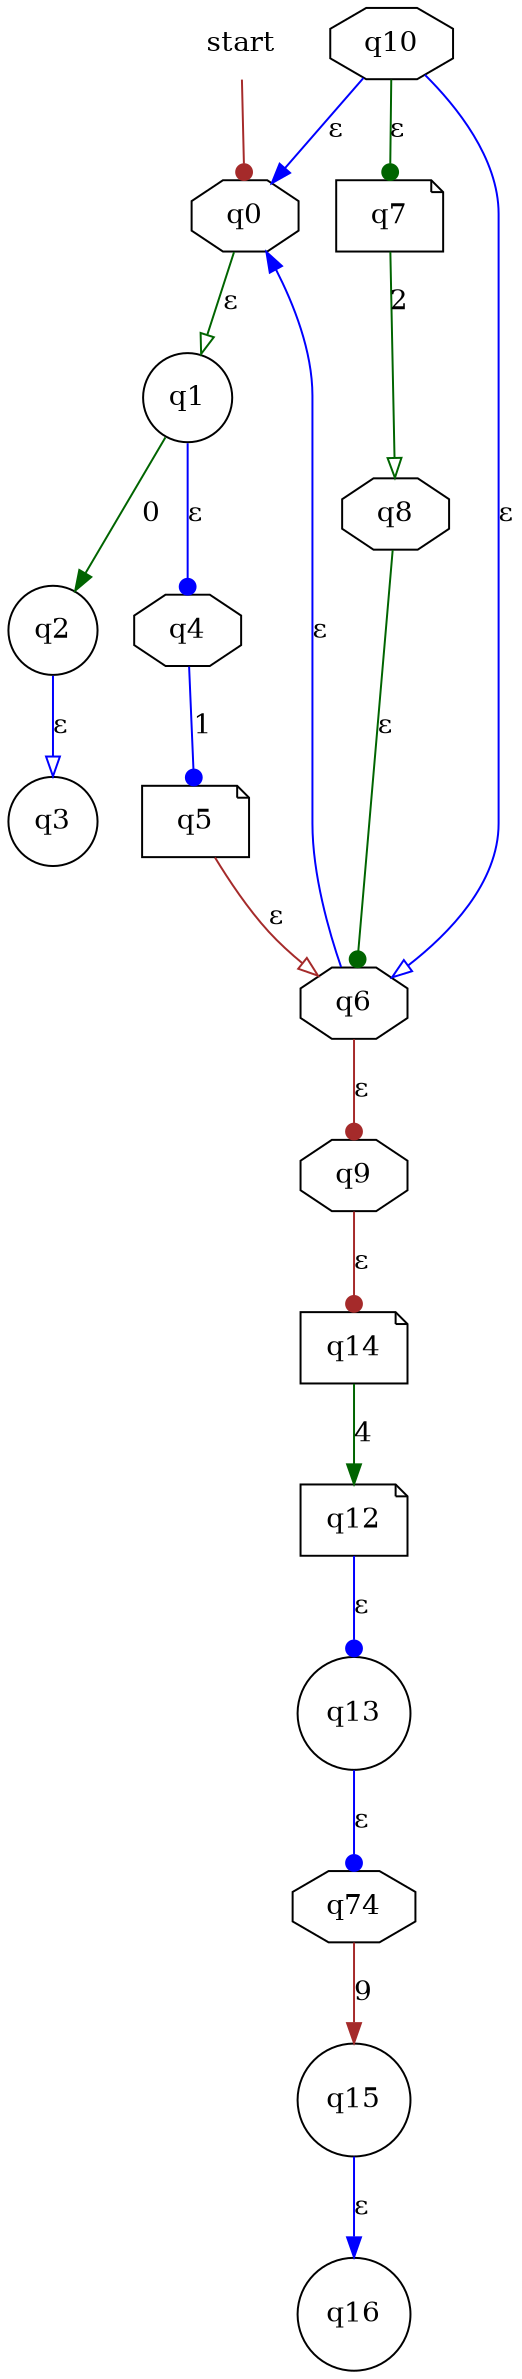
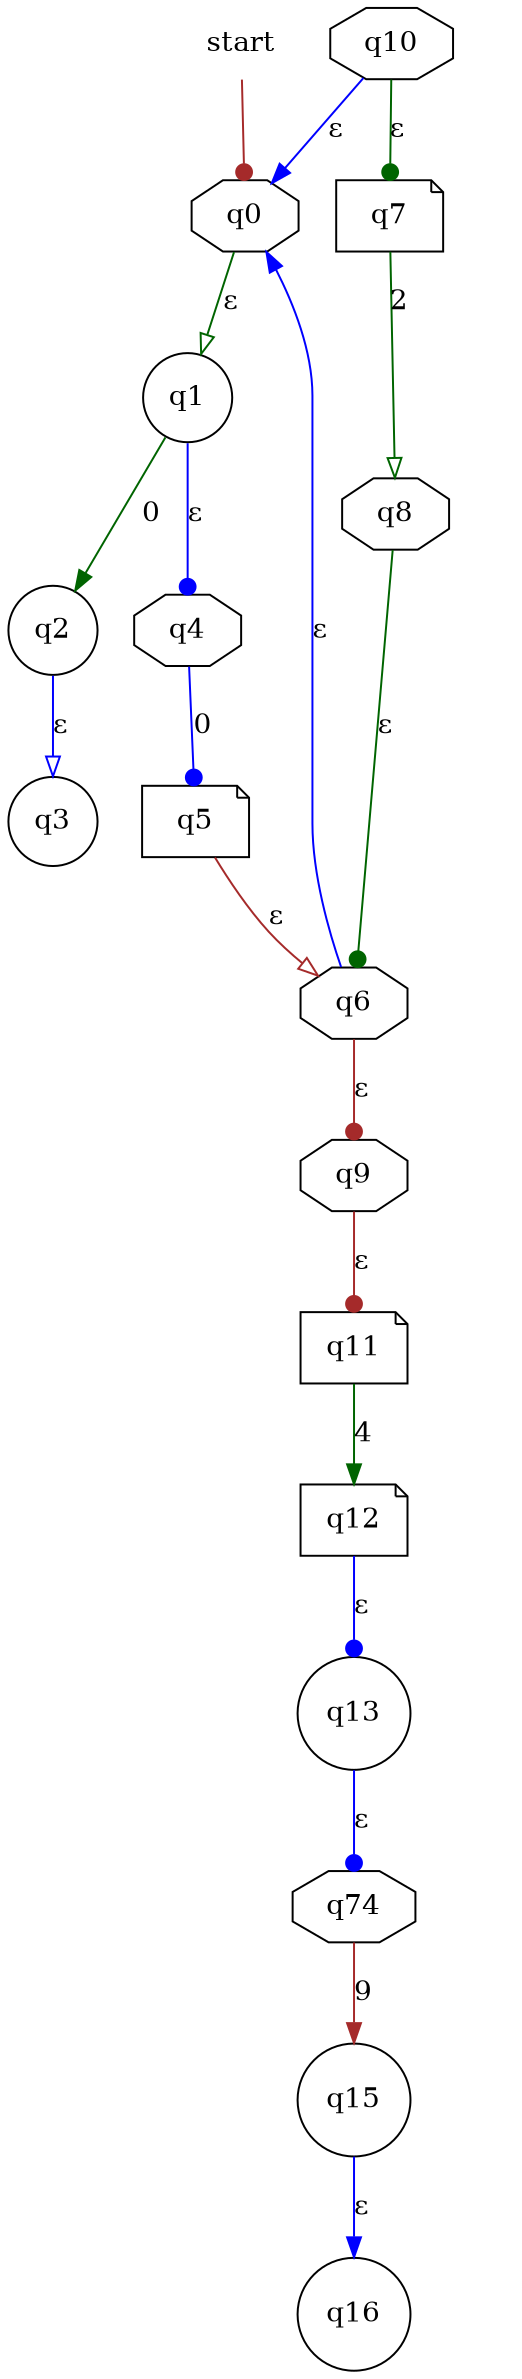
(499, 525) -> none
(203, 726) -> (203, 726)
(354, 1348) -> (354, 1348)
